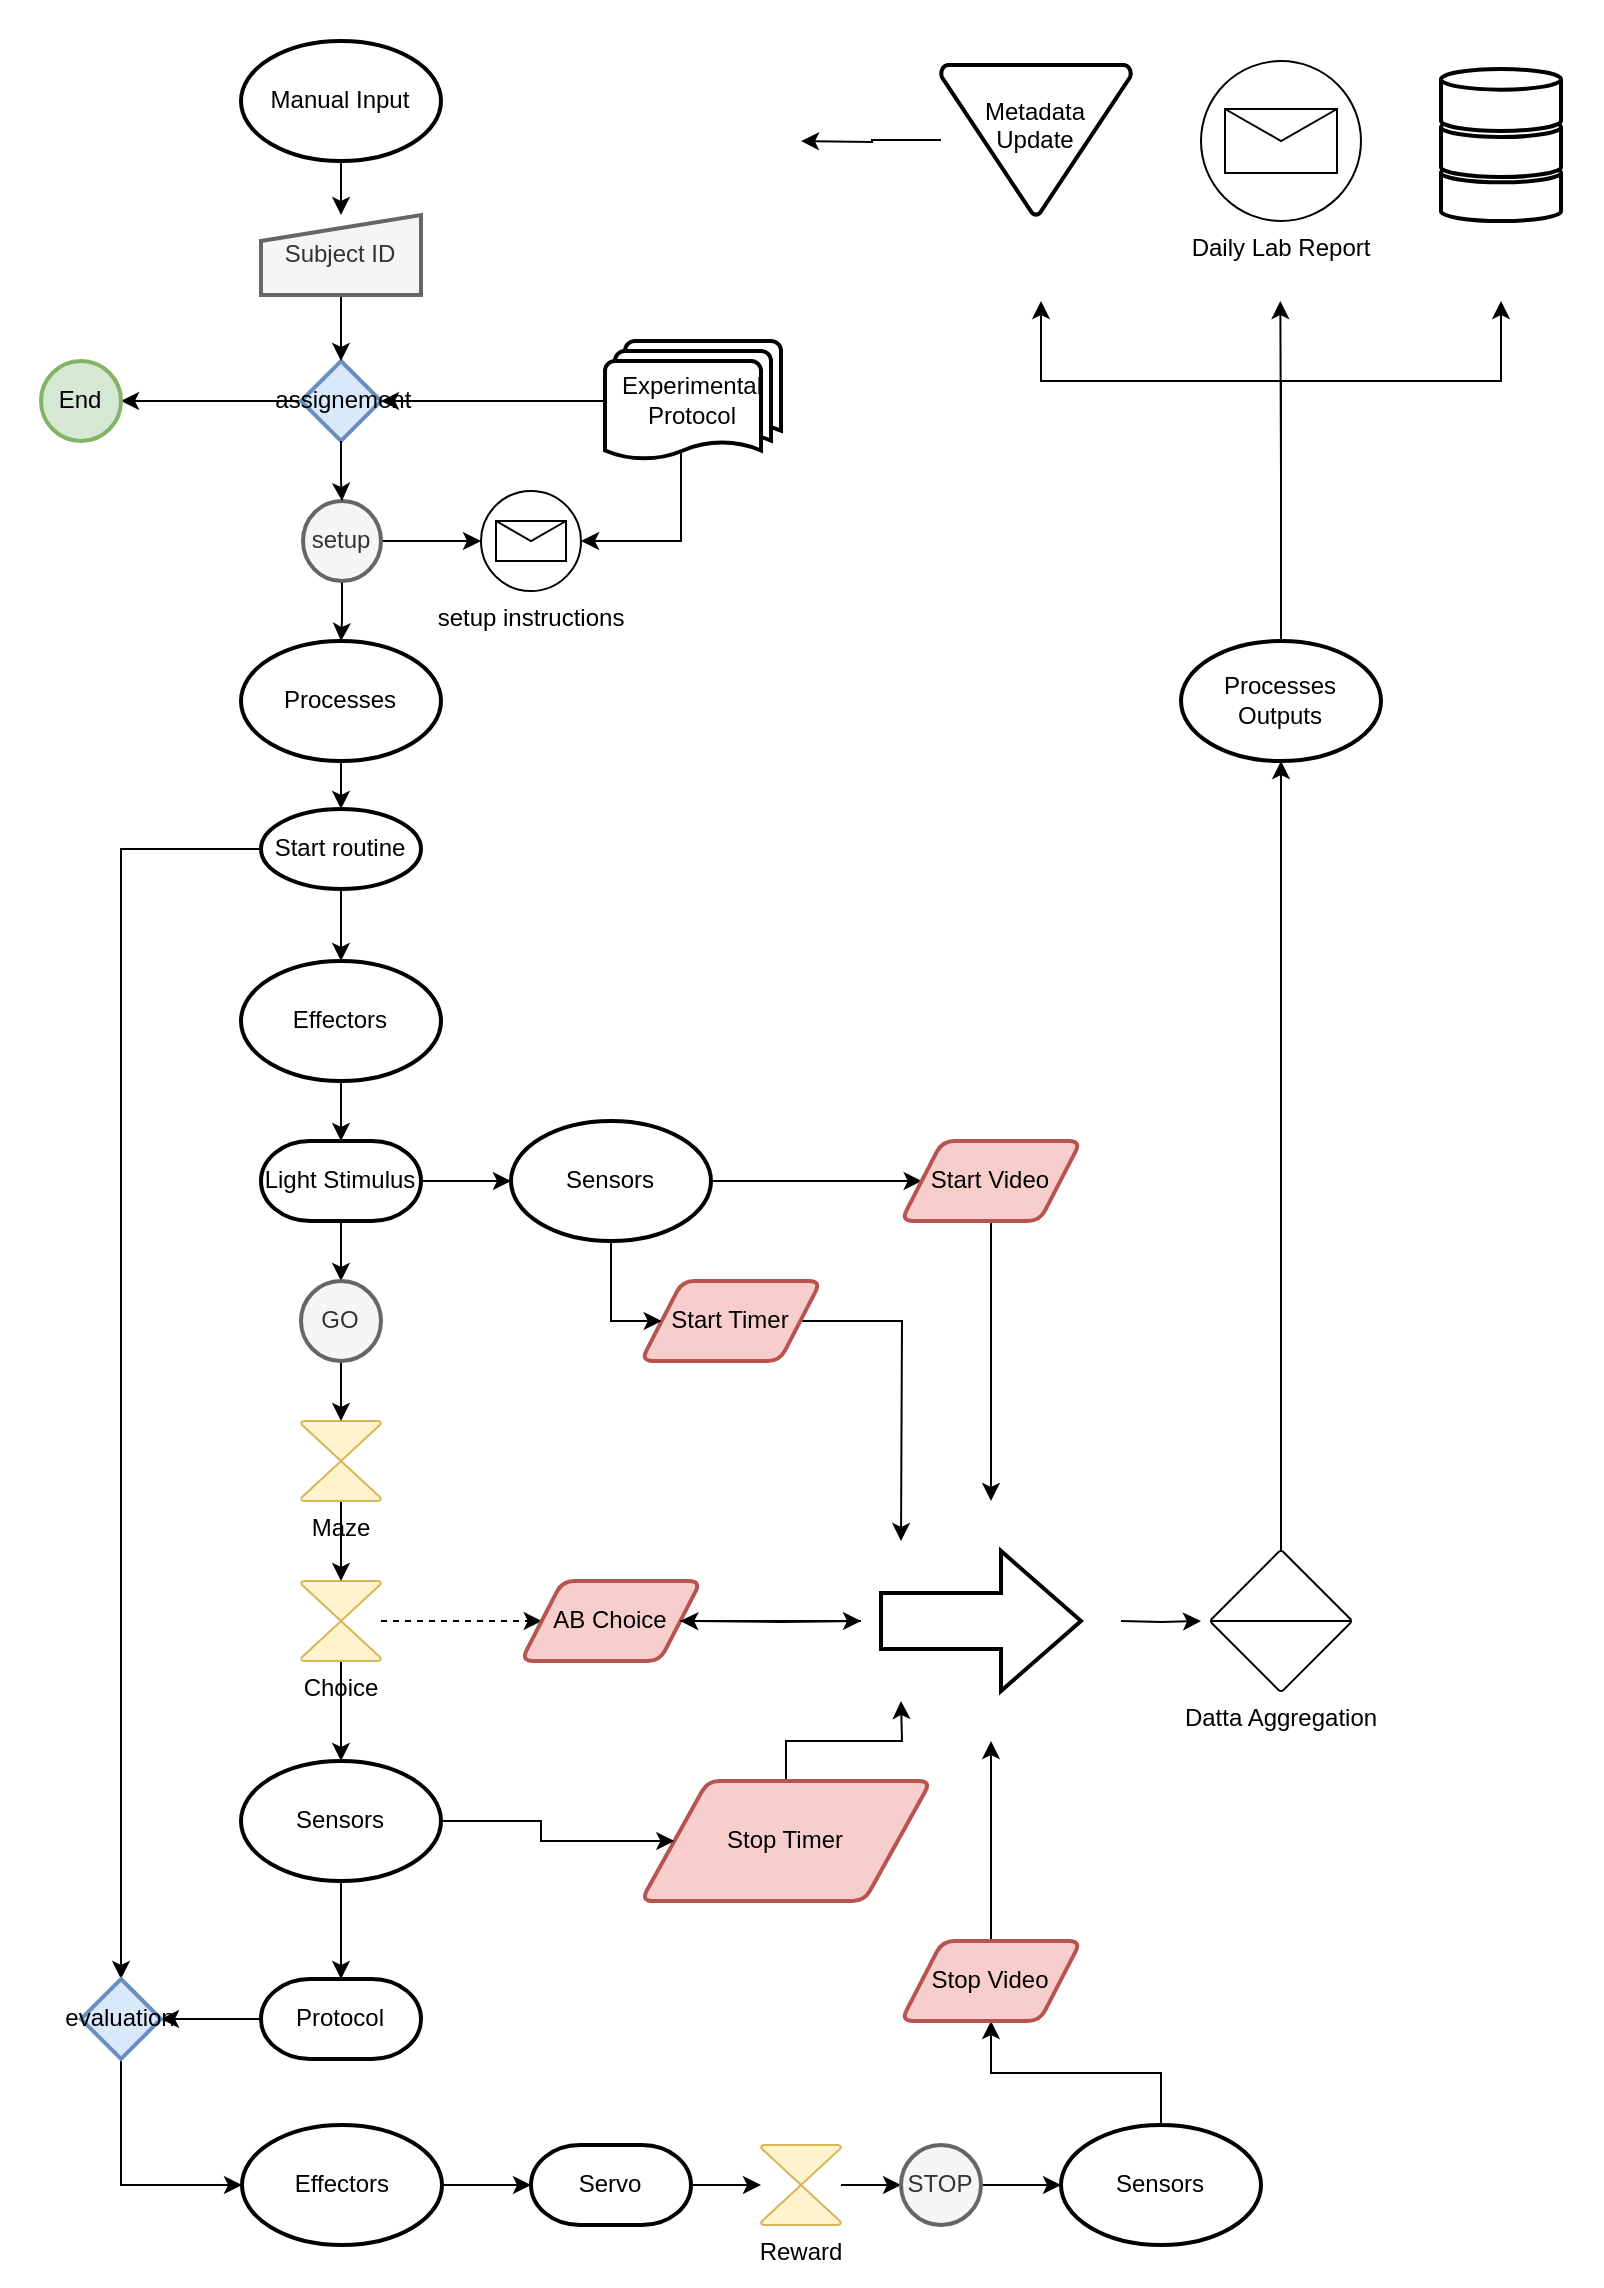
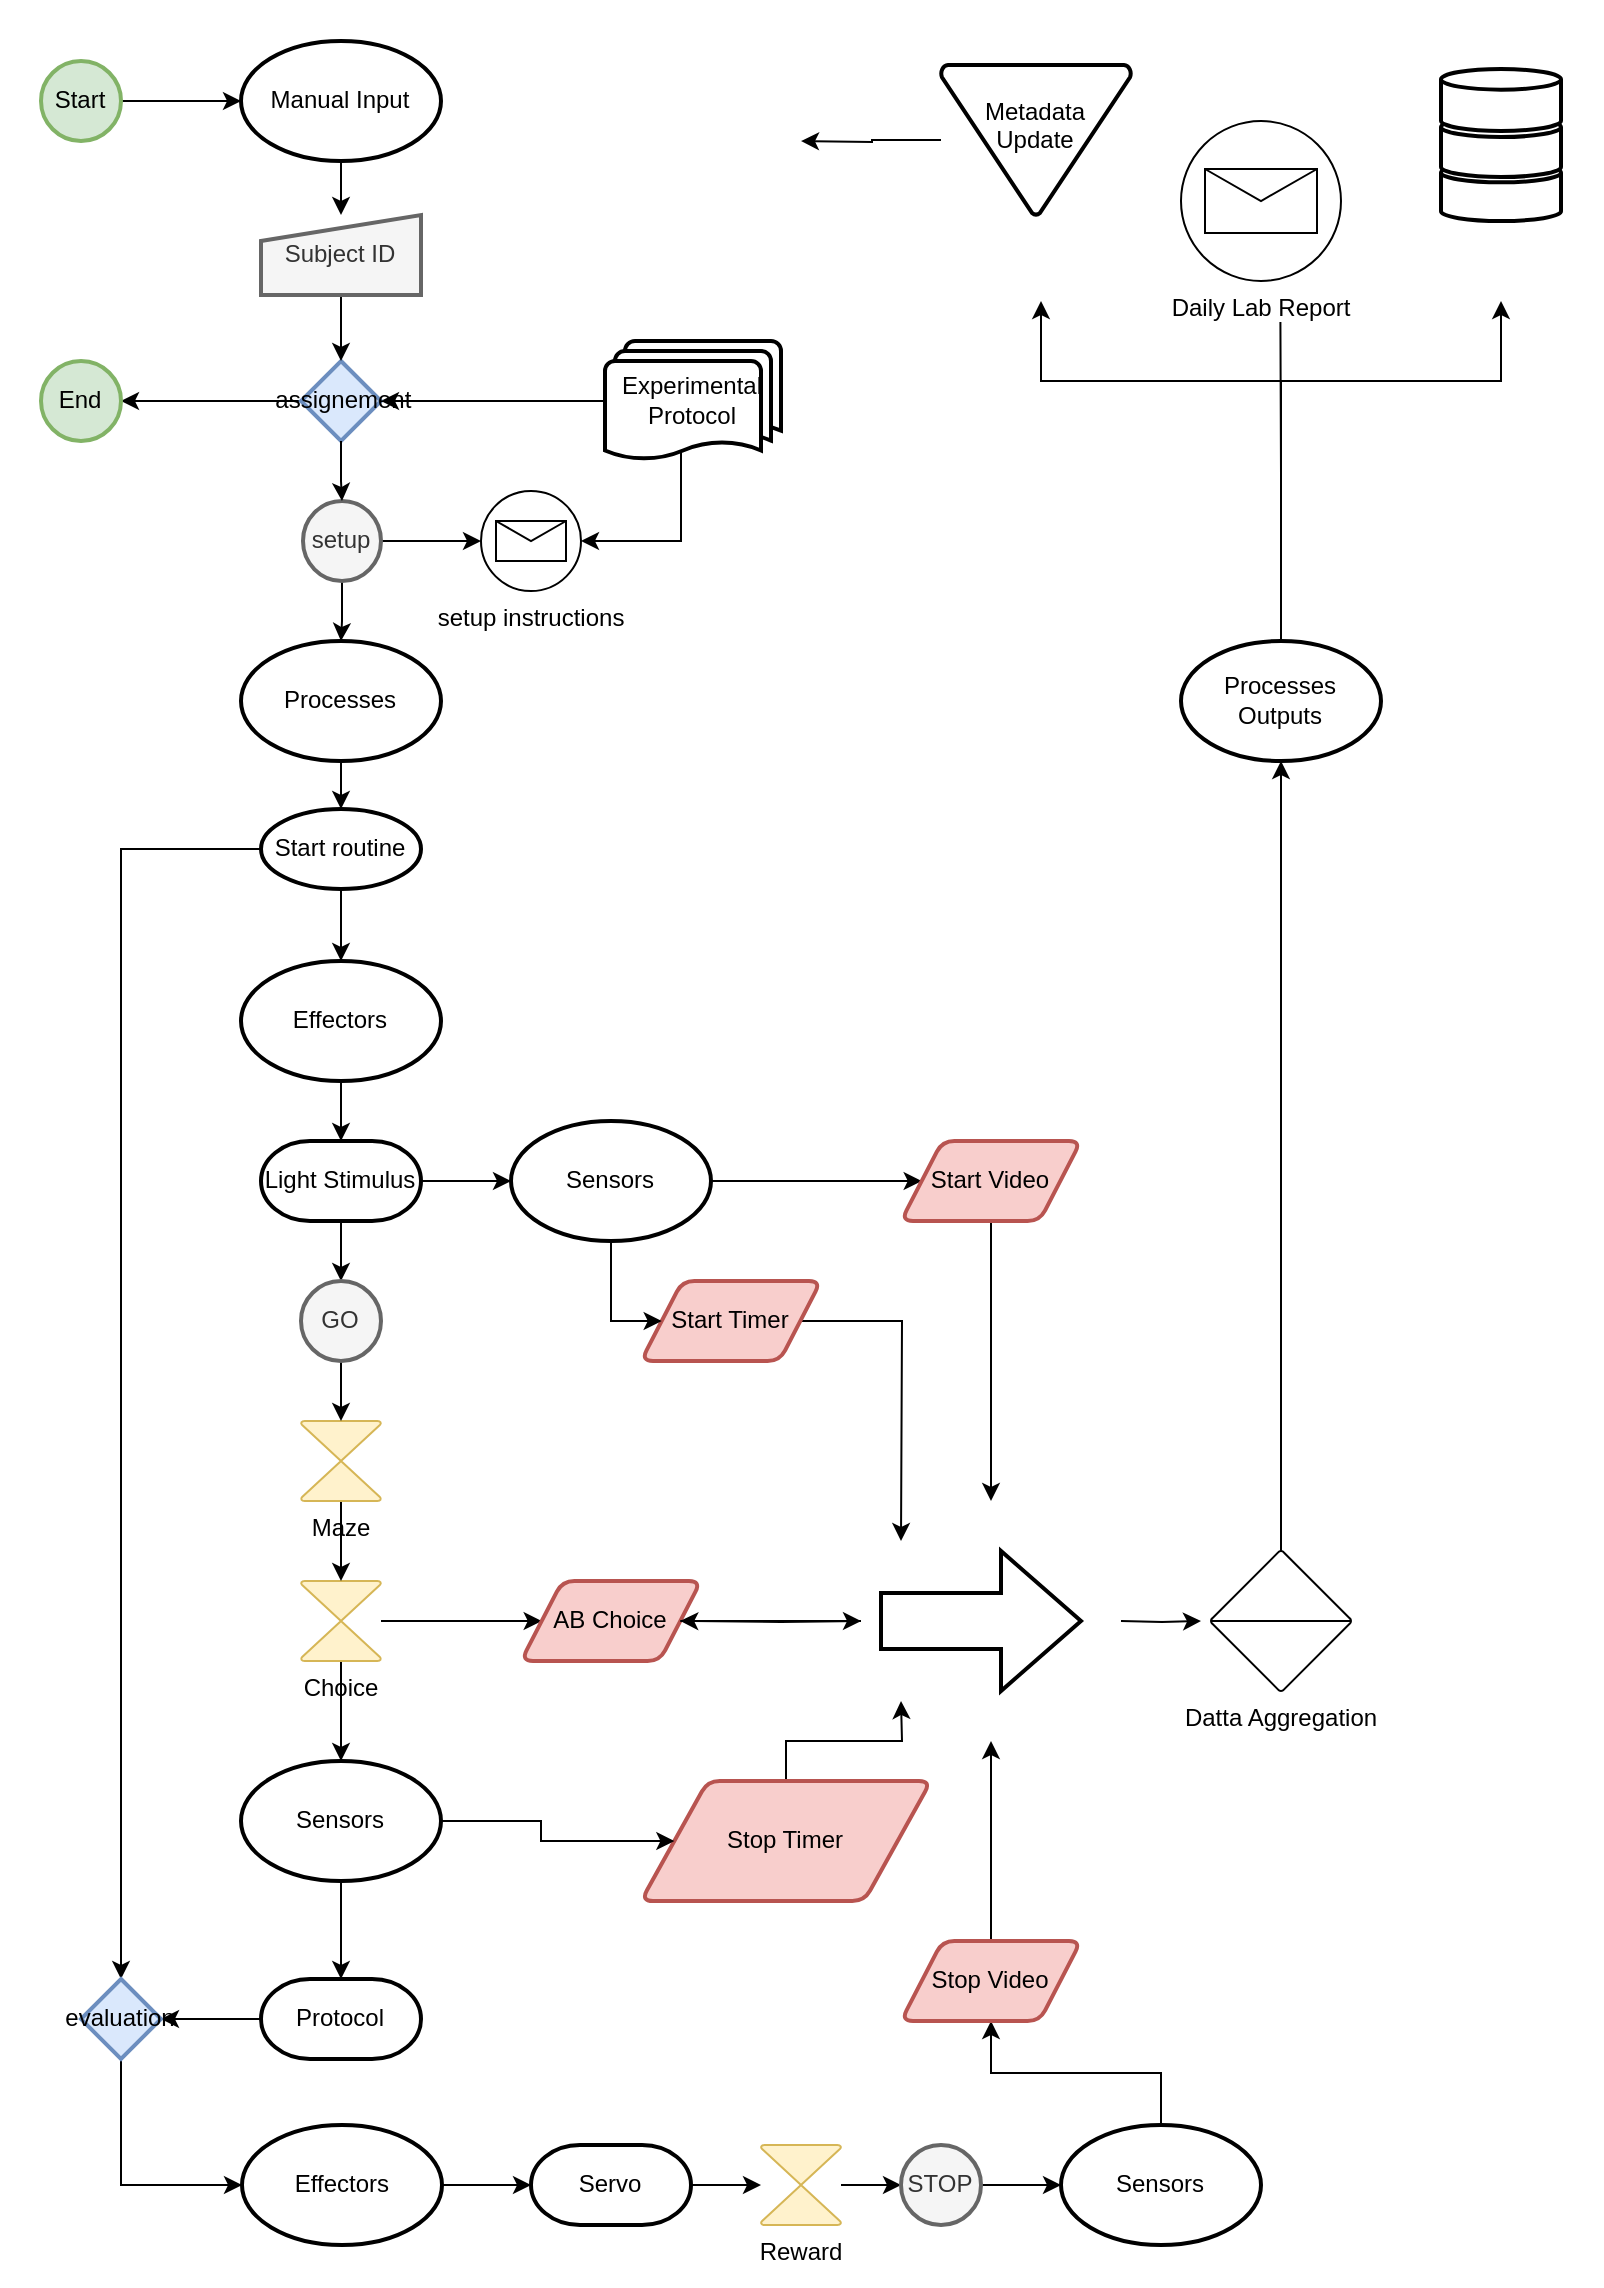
none -> (81, 101)
none -> (174, 101)
(1281, 141) -> (1261, 201)
(454, 1621) -> (454, 1621)
